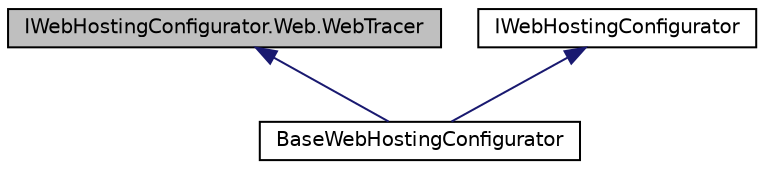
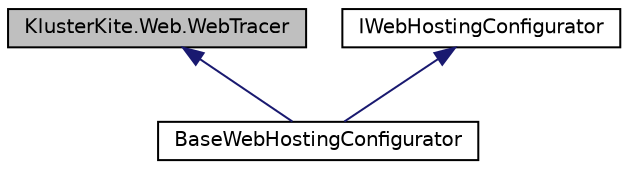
(225, 28) -> (157, 28)
